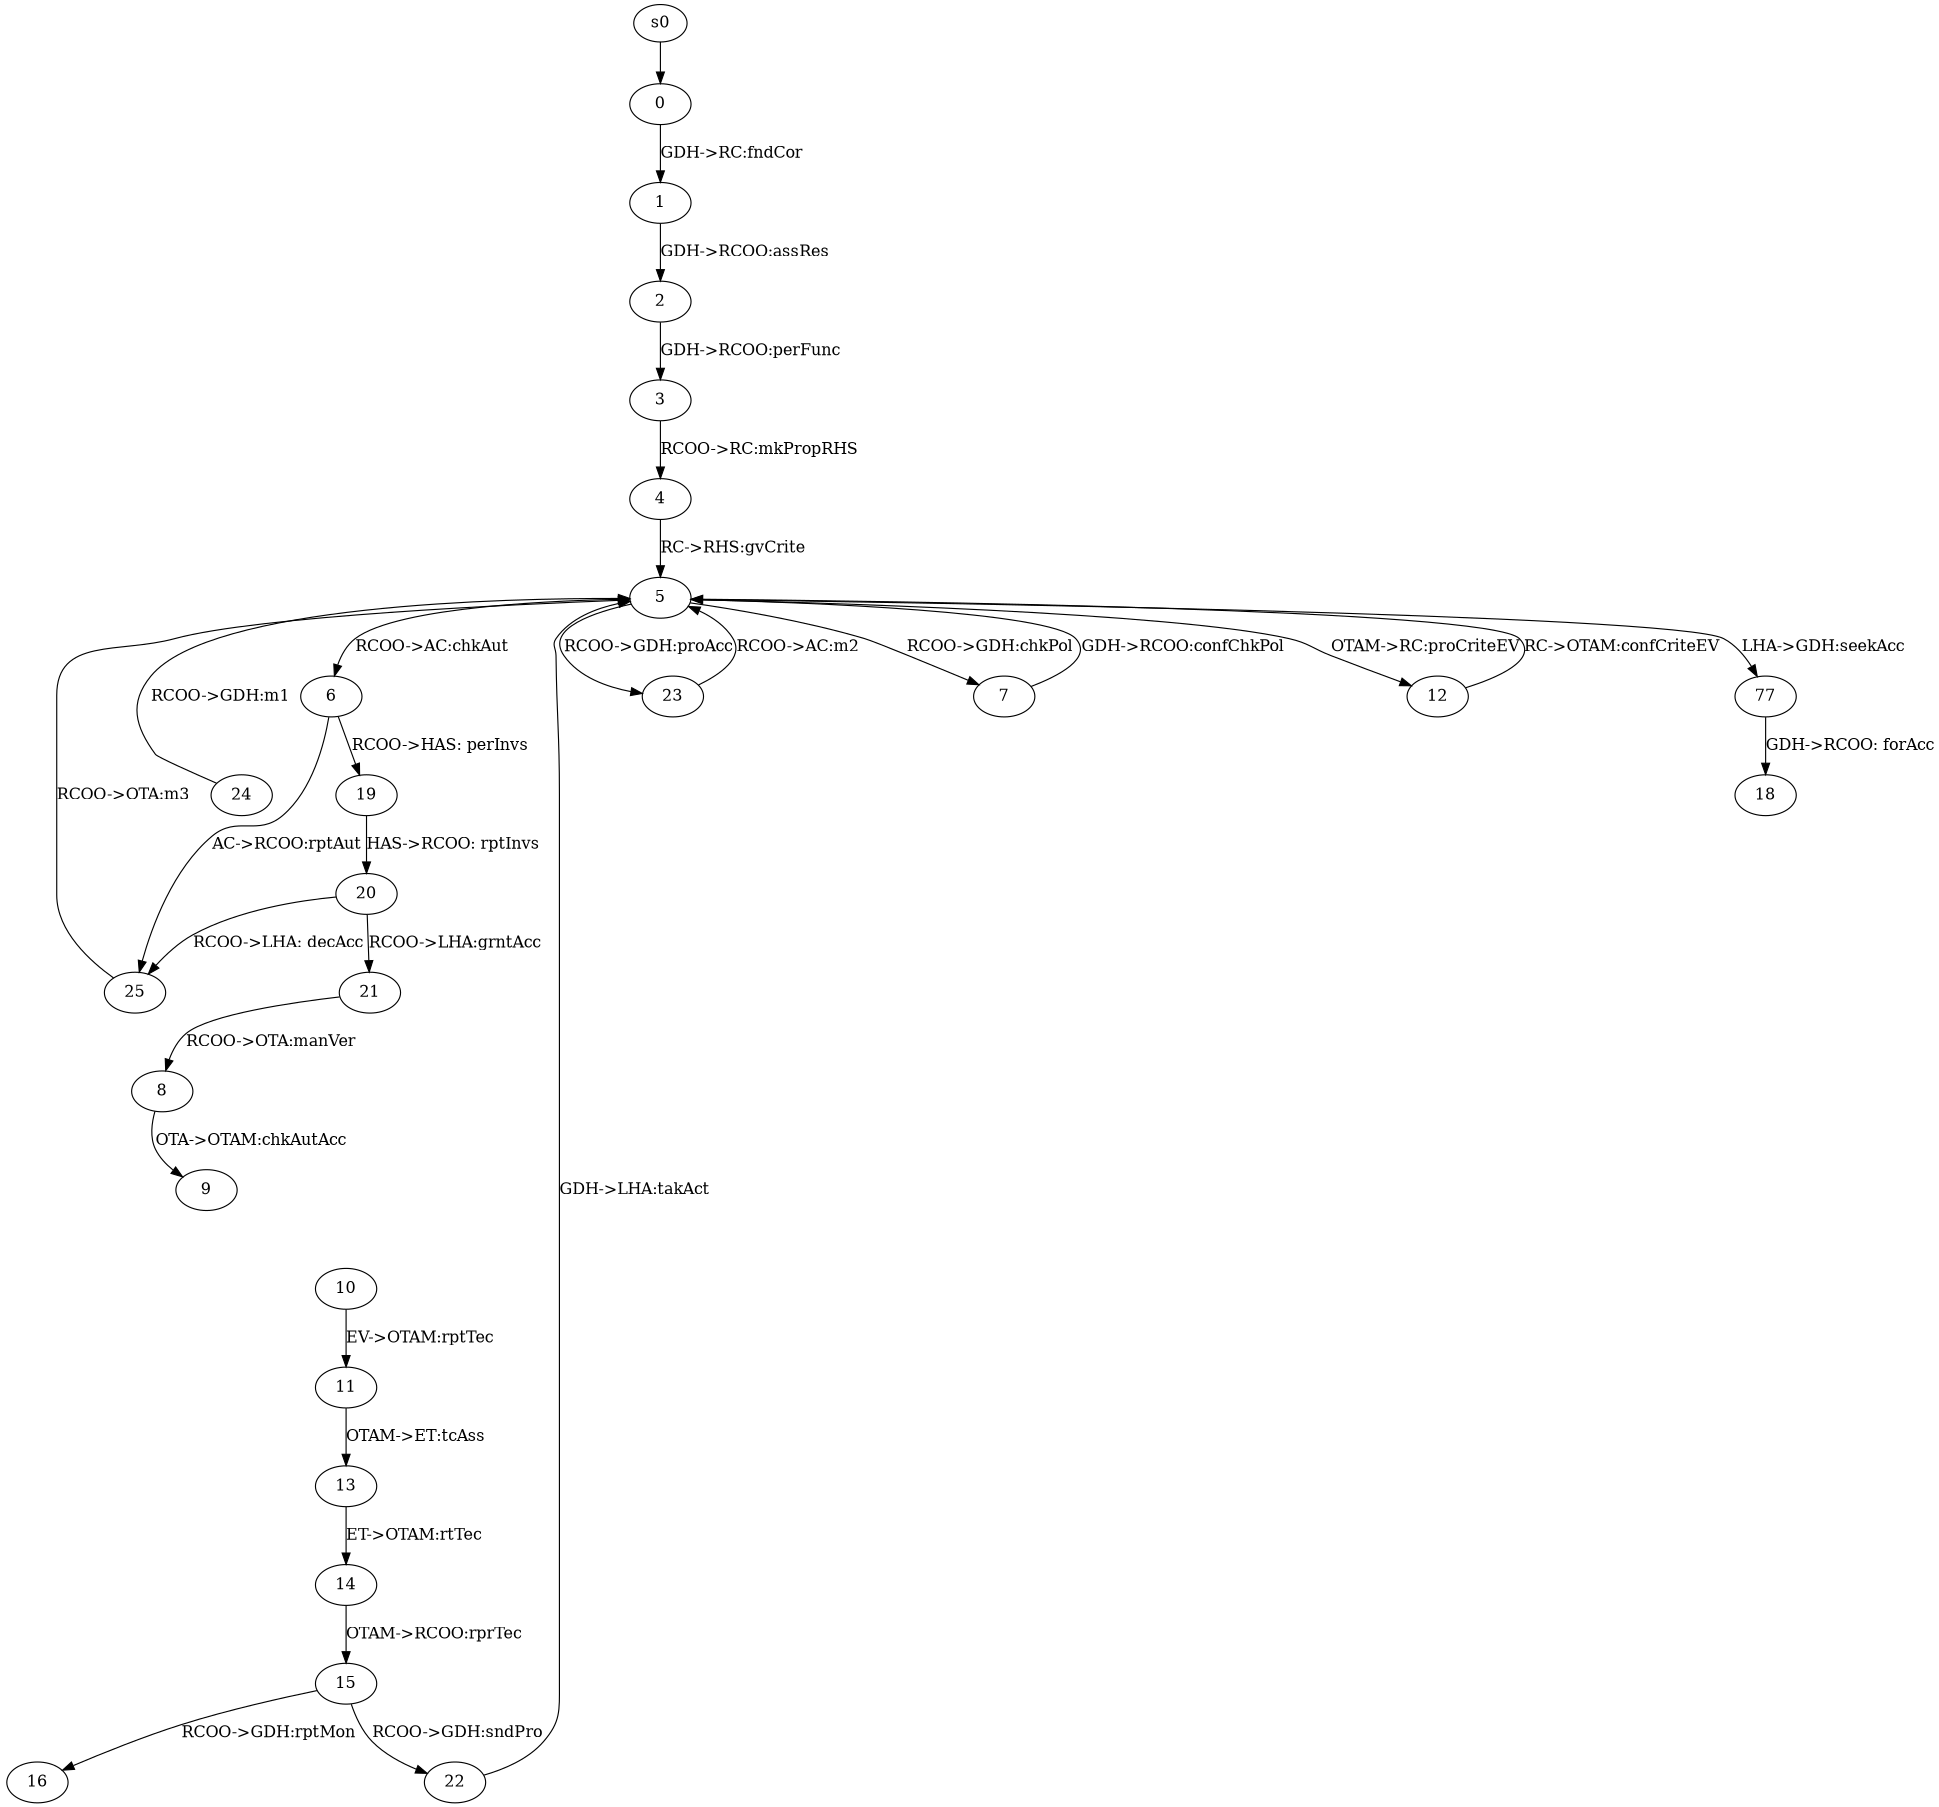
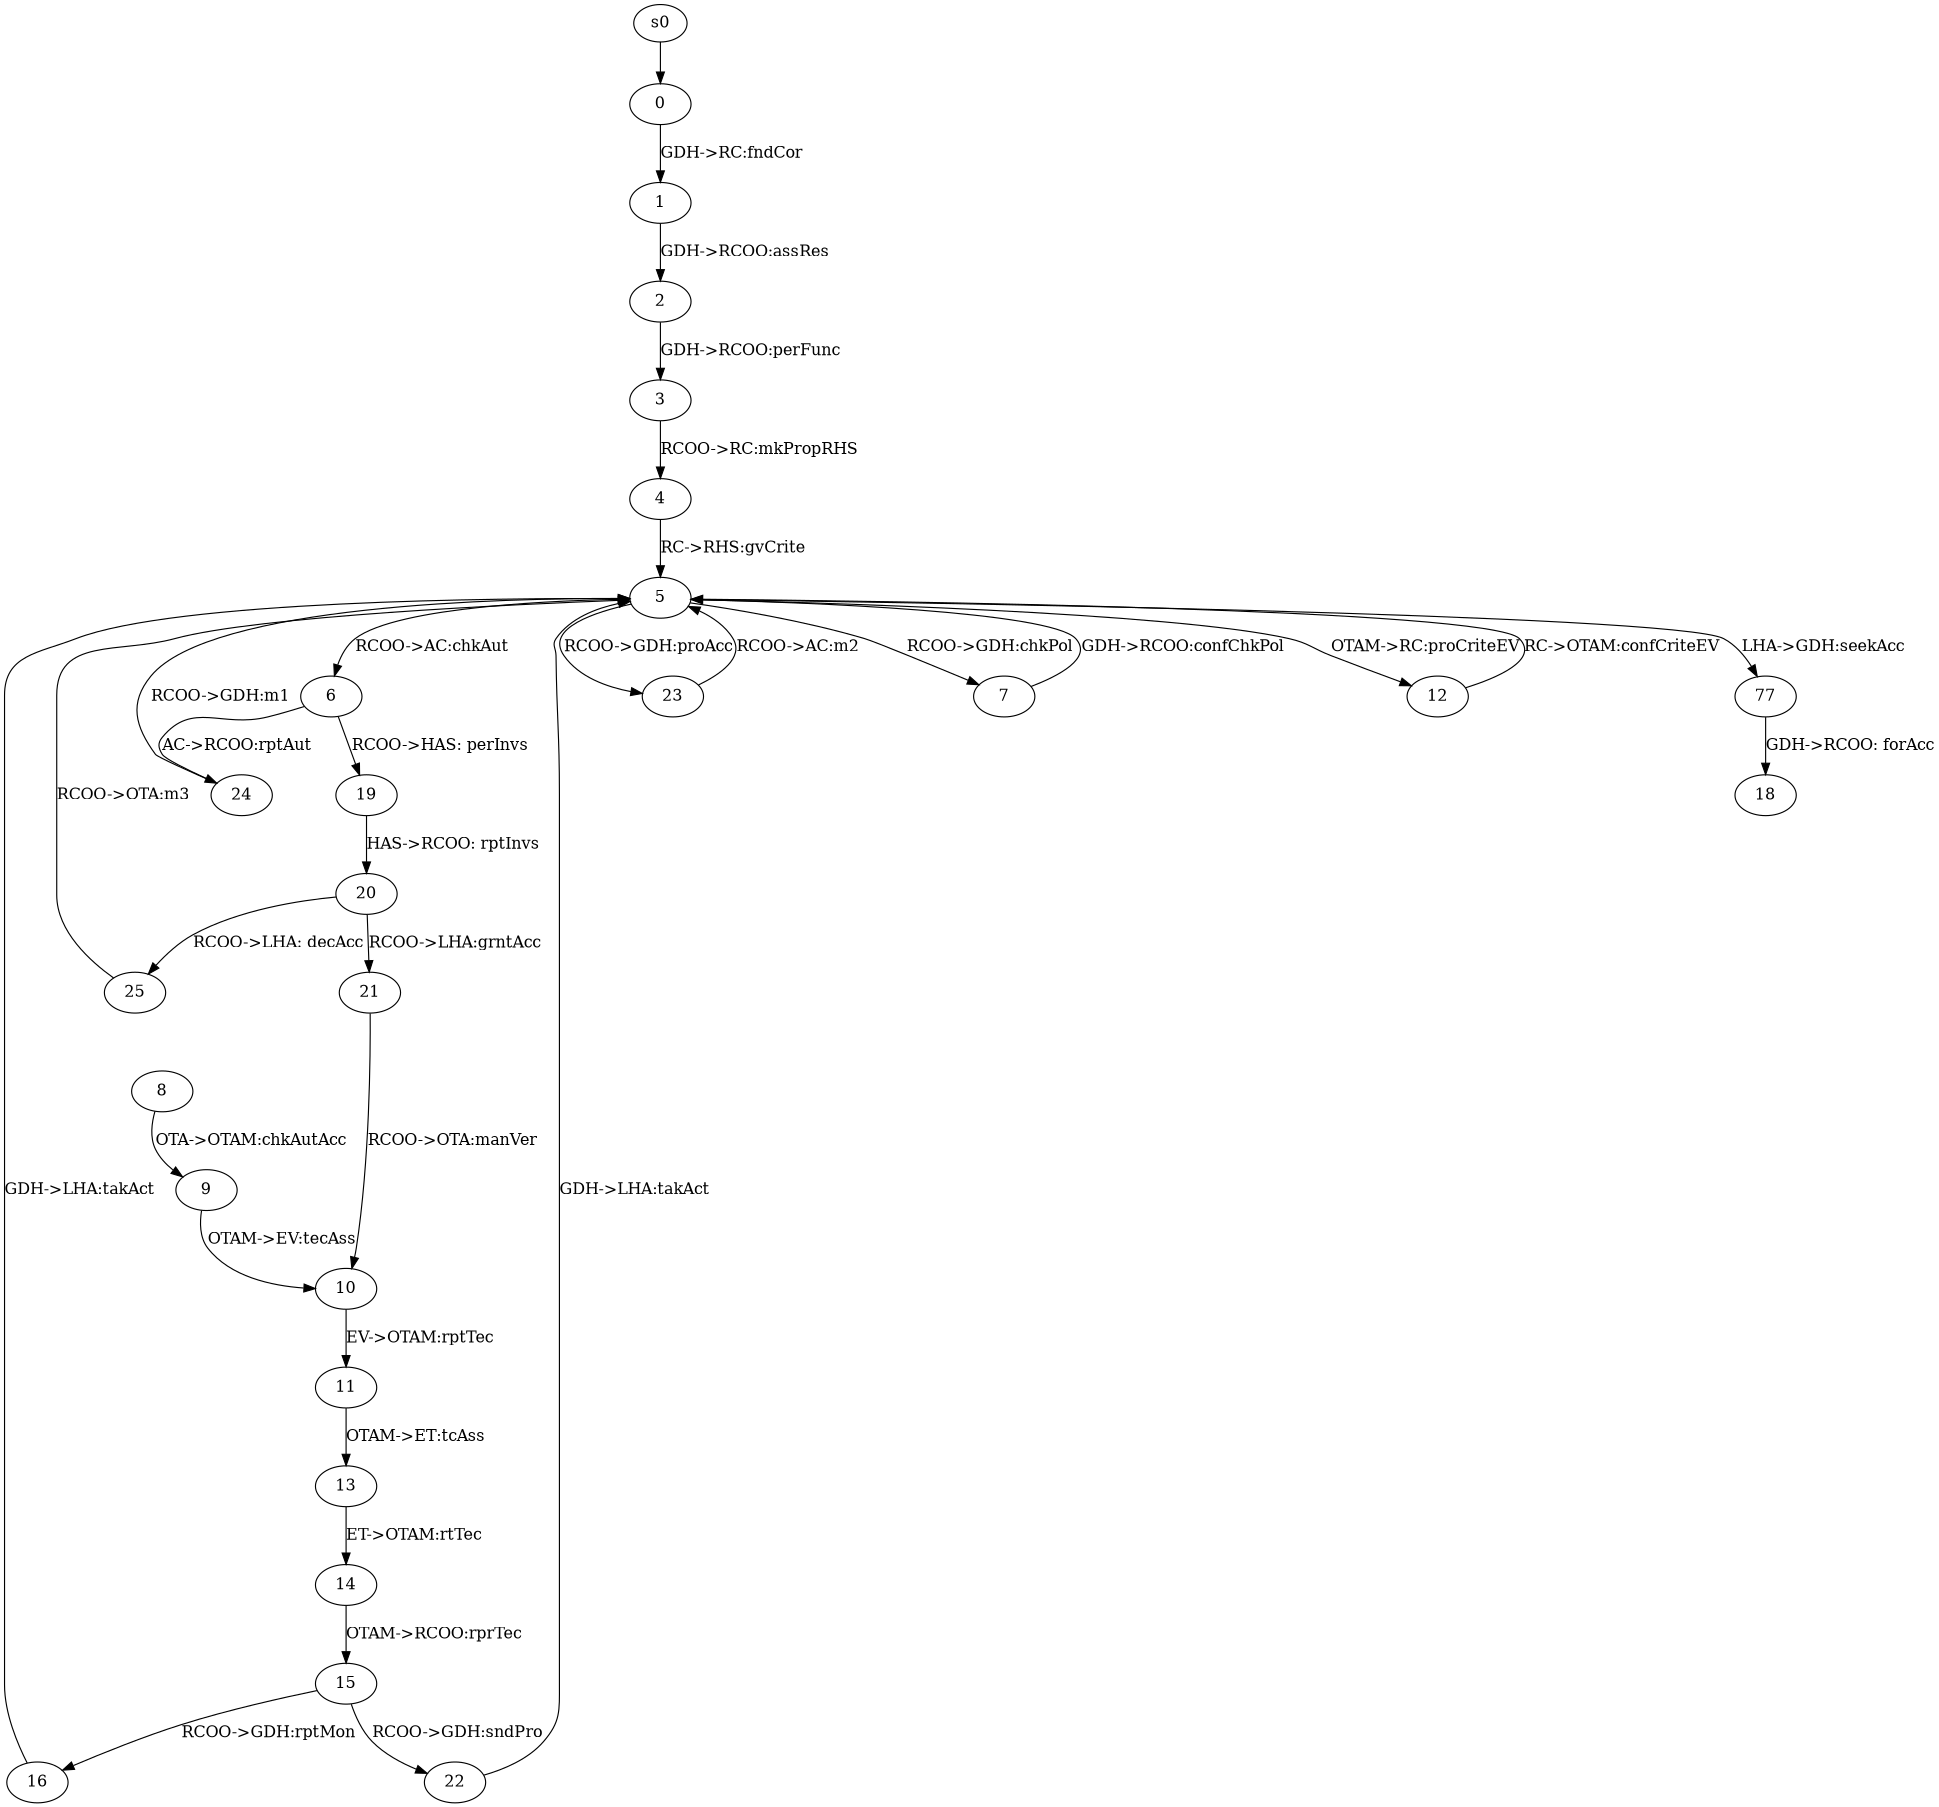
(230, 827) -> (197, 718)
none -> (5, 909)
(246, 1012) -> (367, 1136)
none -> (234, 1270)
